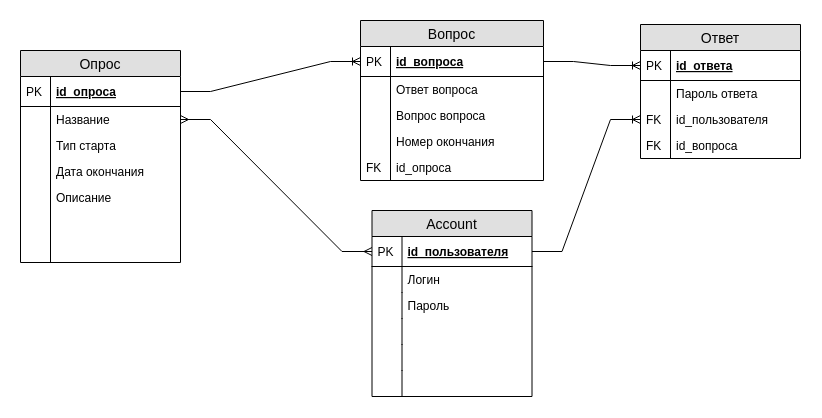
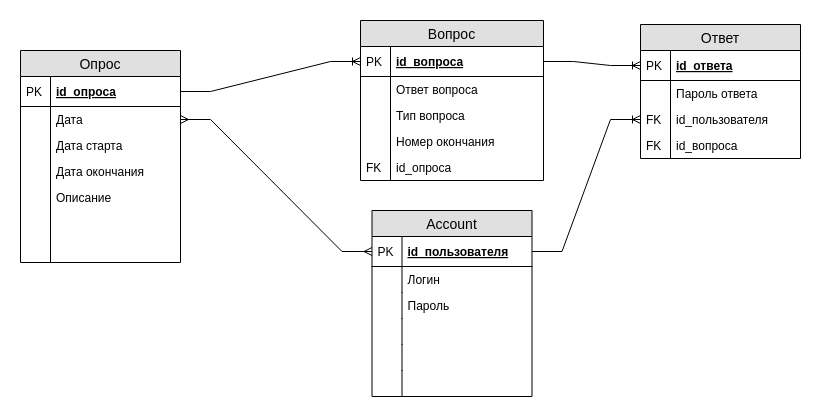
(441, 116) -> (431, 116)
(83, 120) -> (69, 120)
(88, 146) -> (91, 146)
